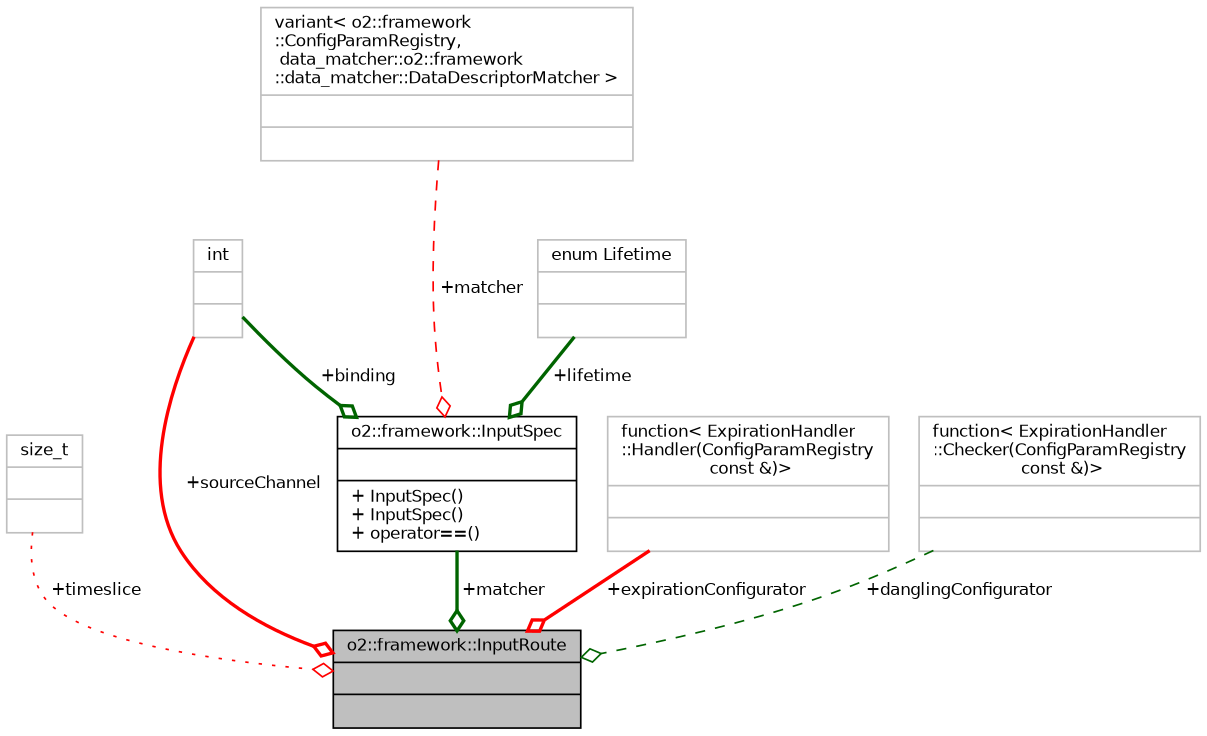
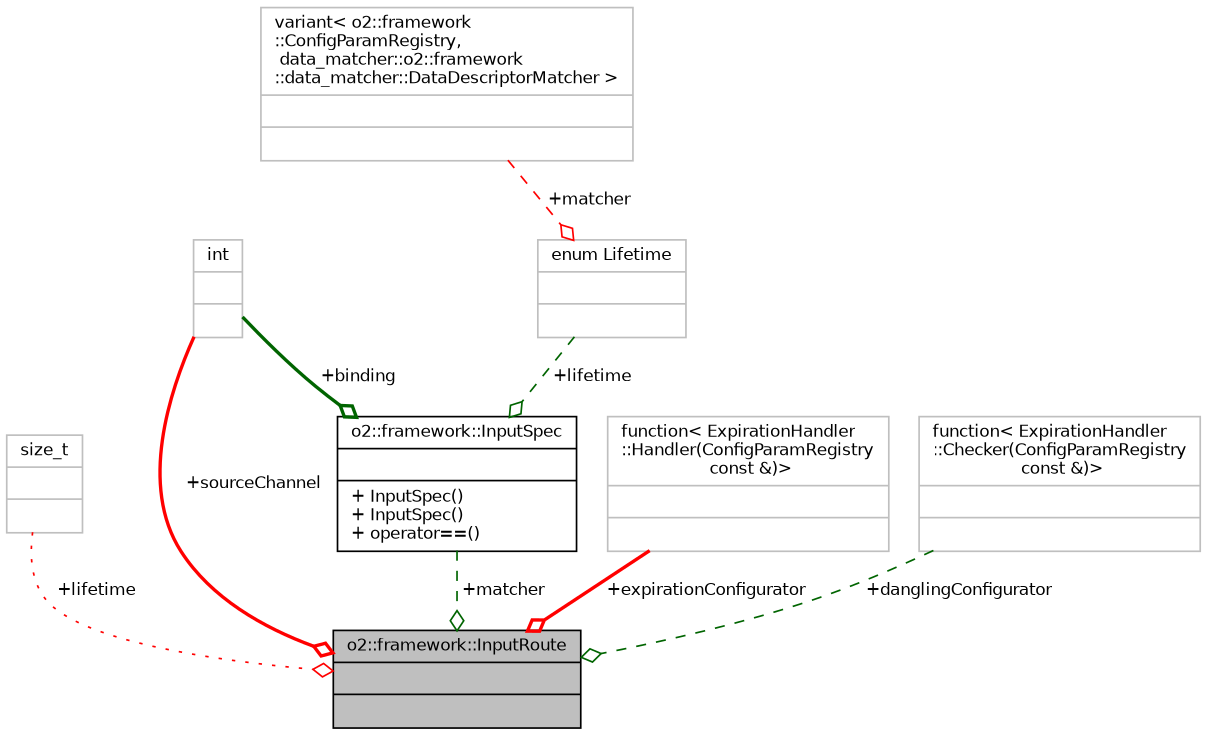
(433, 279) -> (534, 192)
(548, 369) -> (548, 369)
(457, 581) -> (457, 581)
(94, 591) -> (94, 591)
